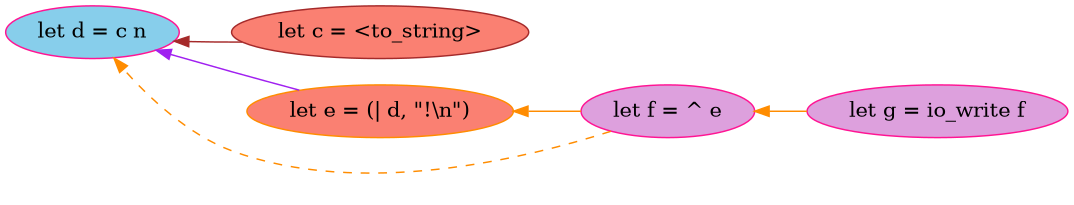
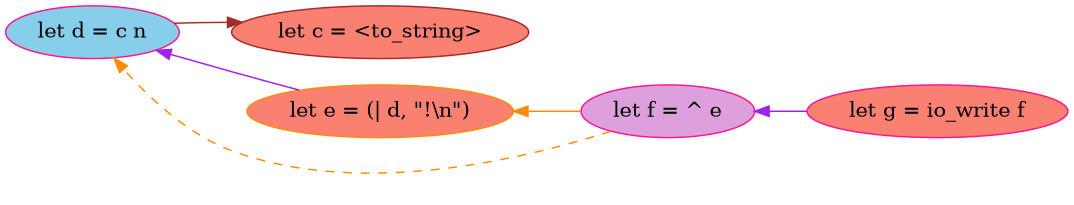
(216, 42) -> (201, 23)
(788, 111) -> (788, 111)
(937, 111) -> (937, 111)
